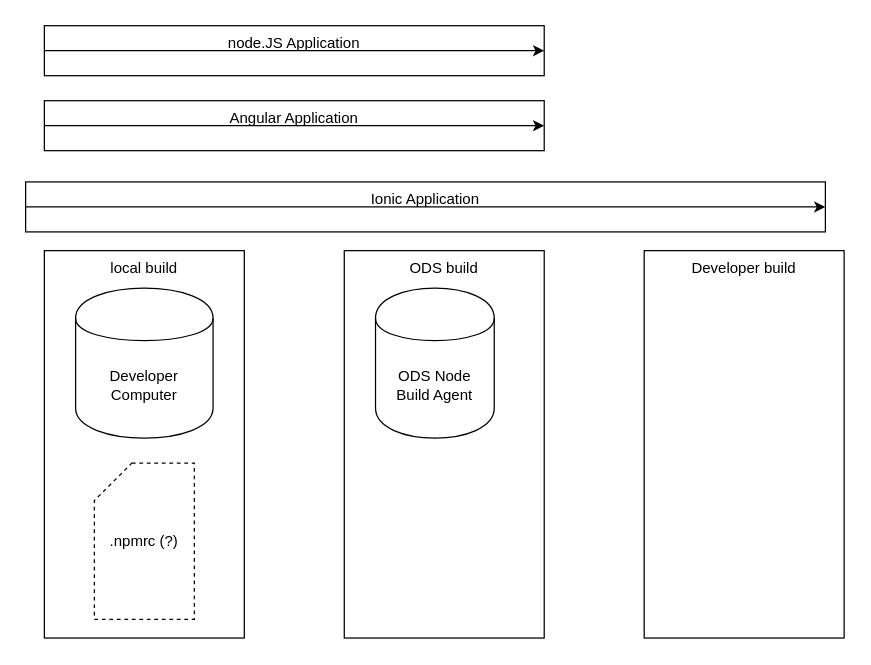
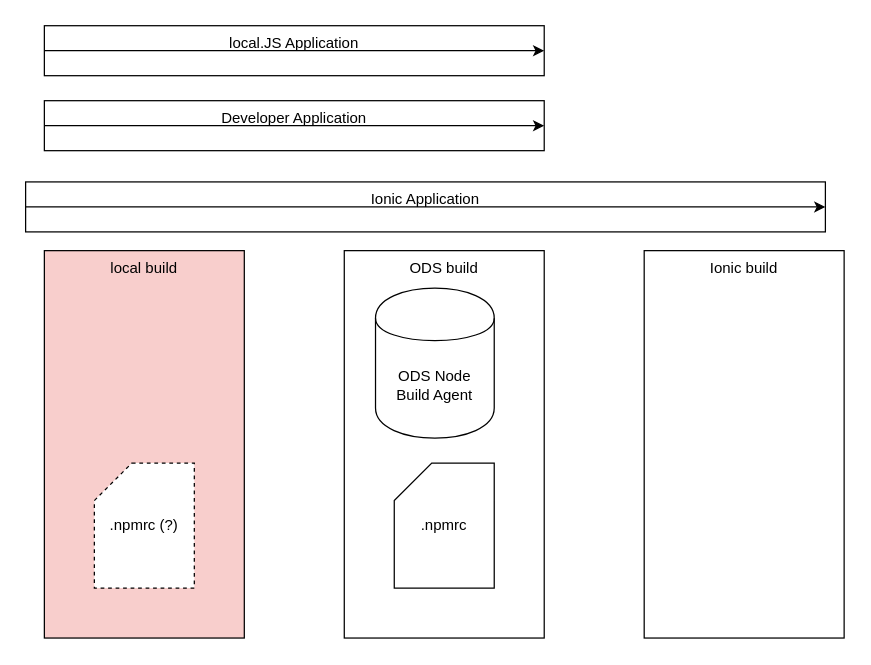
(294, 43) -> (294, 43)
(294, 118) -> (294, 118)
(744, 268) -> (744, 268)
(144, 363) -> none
(144, 444) -> (144, 444)
none -> (444, 526)
(144, 541) -> (144, 526)
